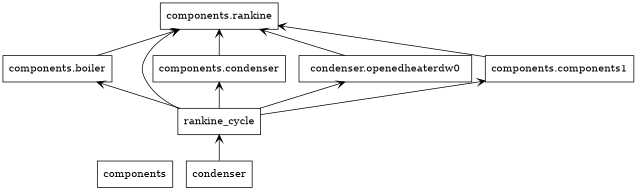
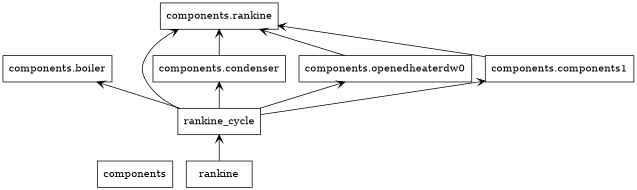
(135, 44) -> none
(385, 69) -> (385, 69)
(219, 174) -> (219, 174)
